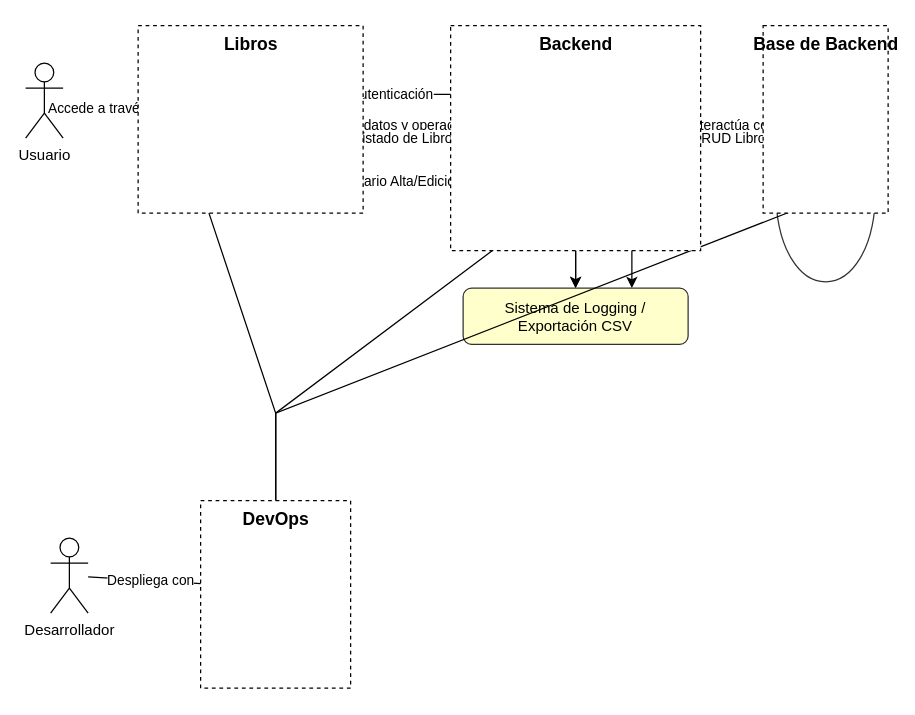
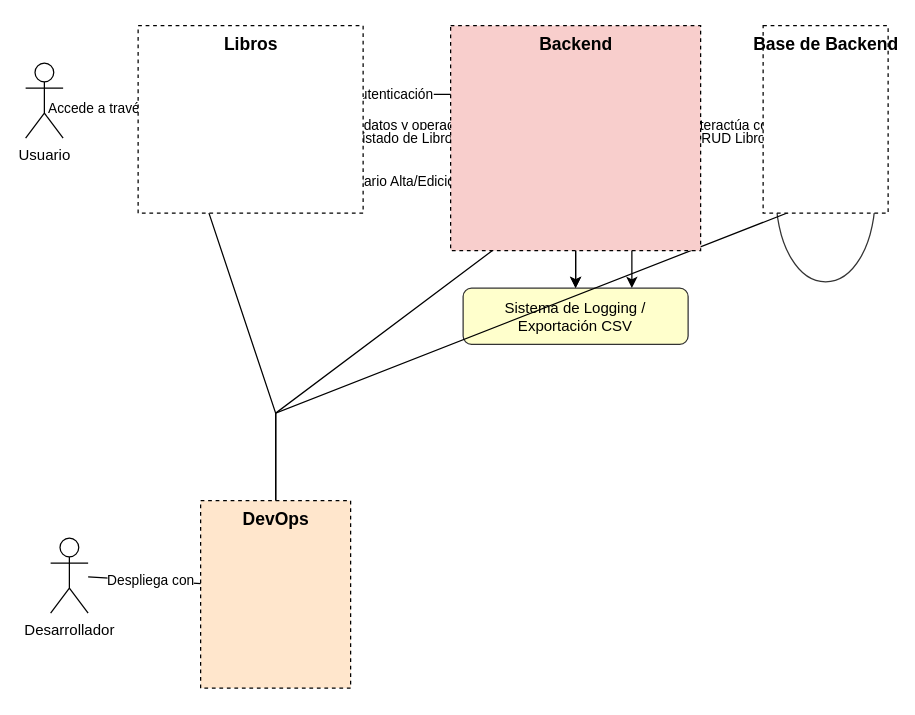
(576, 138) -> (576, 138)
(276, 594) -> (276, 594)
